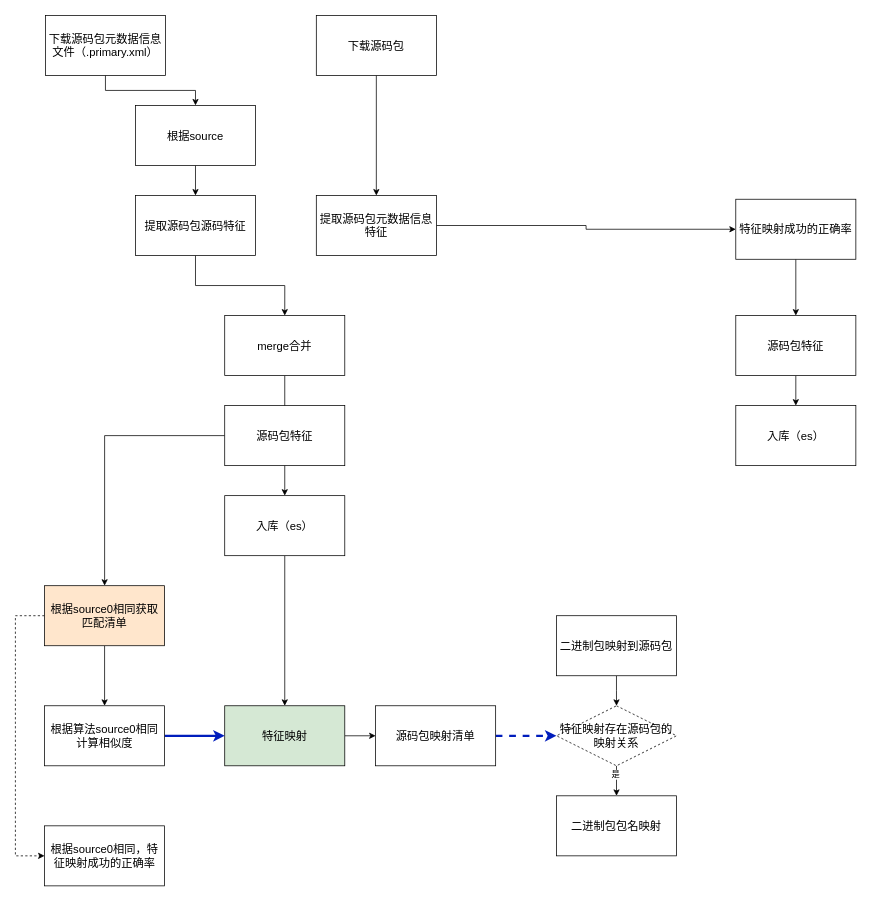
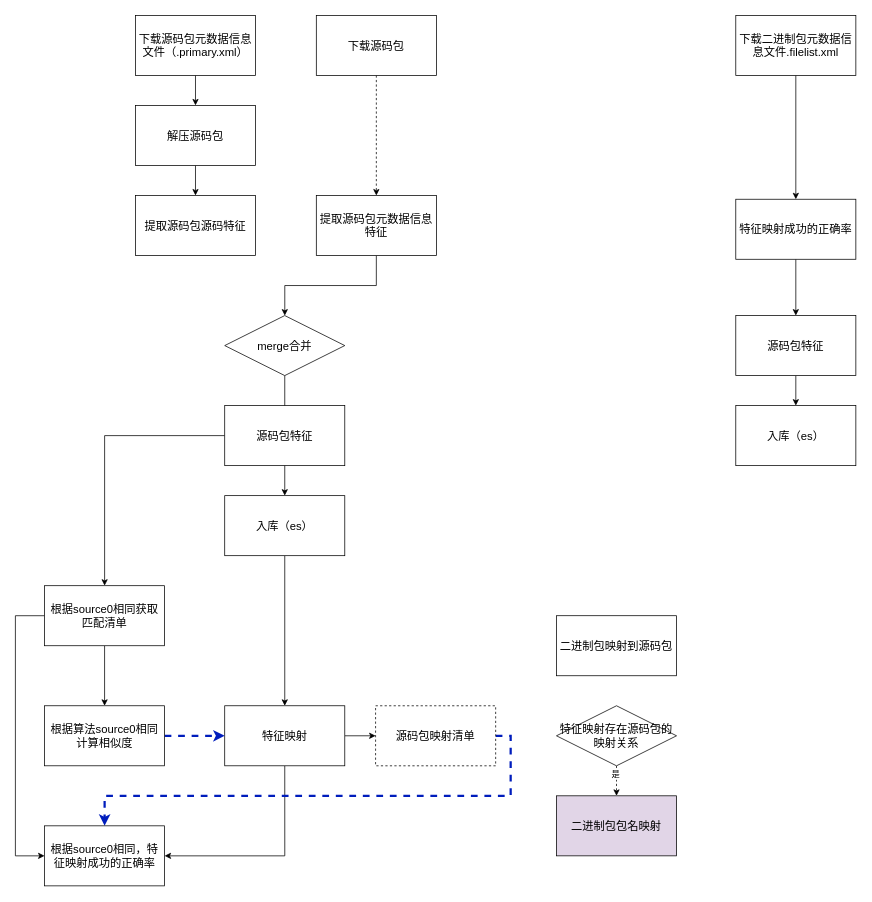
(105, 45) -> (195, 45)
none -> (795, 45)
(376, 132) -> (376, 132)
(195, 135) -> (195, 135)
none -> (795, 135)
(585, 225) -> (346, 285)
(223, 285) -> none
(285, 345) -> (285, 345)
(105, 615) -> (105, 615)
(616, 687) -> none
(15, 733) -> (15, 733)
(193, 735) -> (193, 735)
(285, 735) -> (285, 735)
(435, 735) -> (435, 735)
(529, 735) -> (328, 795)
(616, 735) -> (616, 735)
(616, 785) -> (616, 785)
none -> (285, 811)
(616, 825) -> (616, 825)
